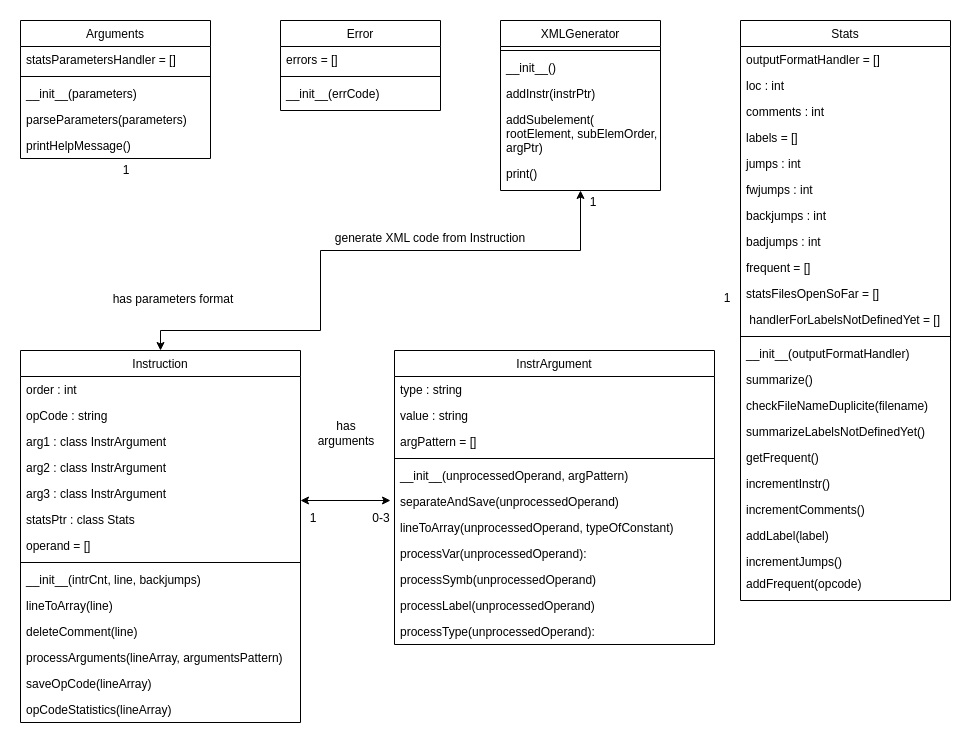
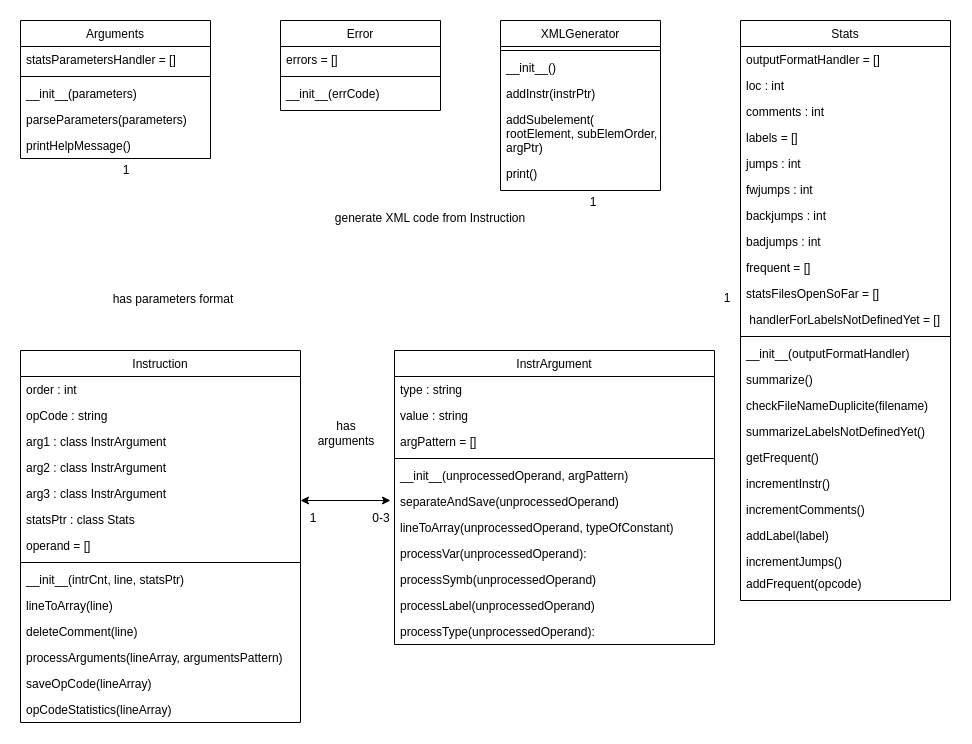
(431, 239) -> (431, 219)
(351, 251) -> none
(126, 580) -> (123, 580)
